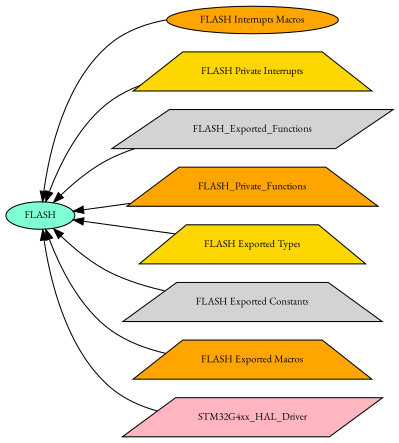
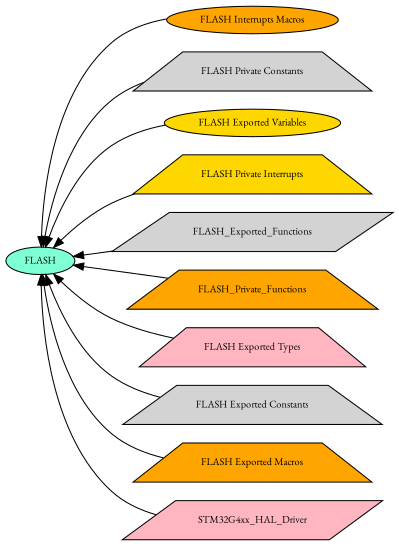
none -> (252, 71)
none -> (252, 123)
(252, 244) -> (252, 347)
